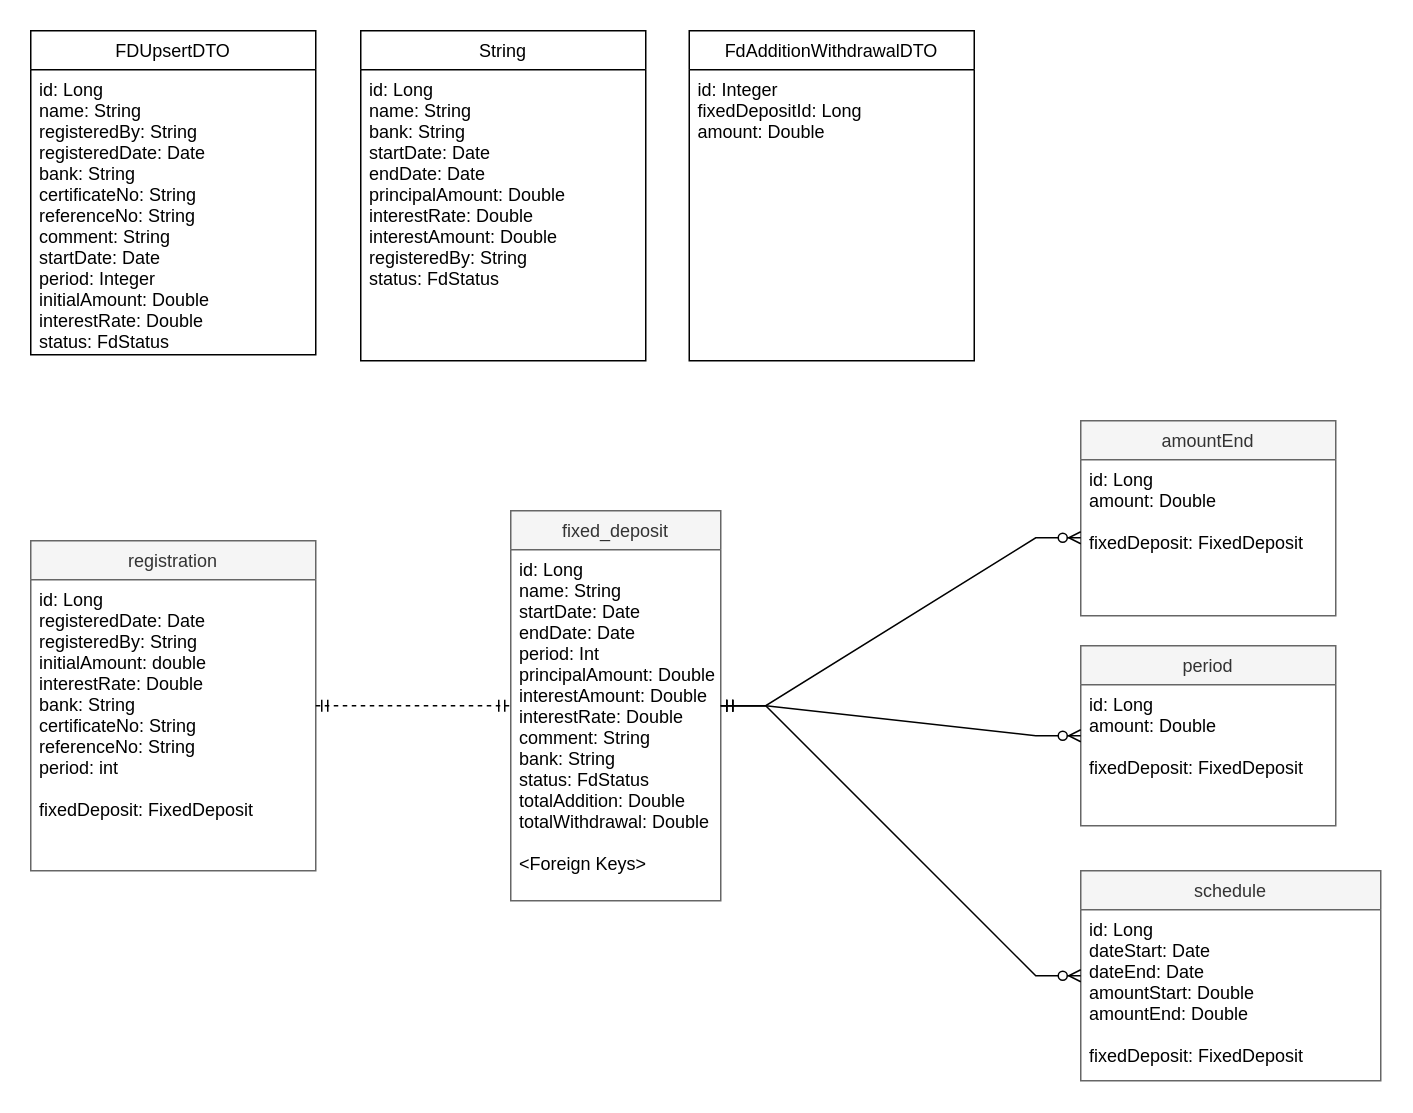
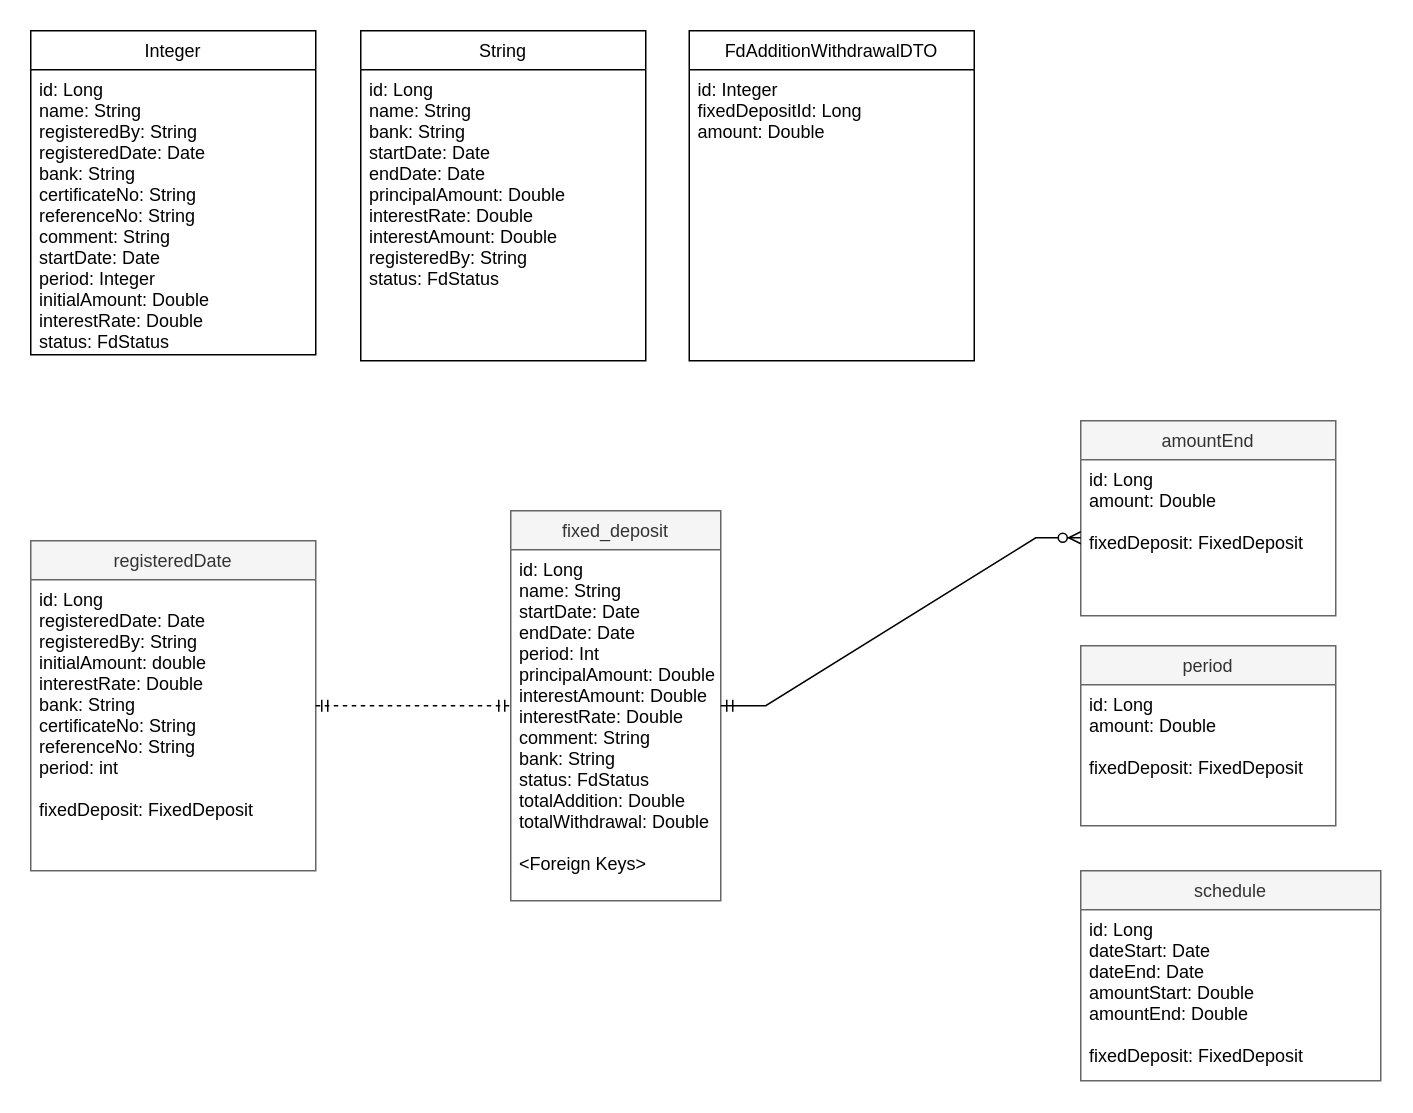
(173, 51) -> (173, 51)
(173, 561) -> (173, 561)
(923, 723) -> none
(917, 857) -> none
